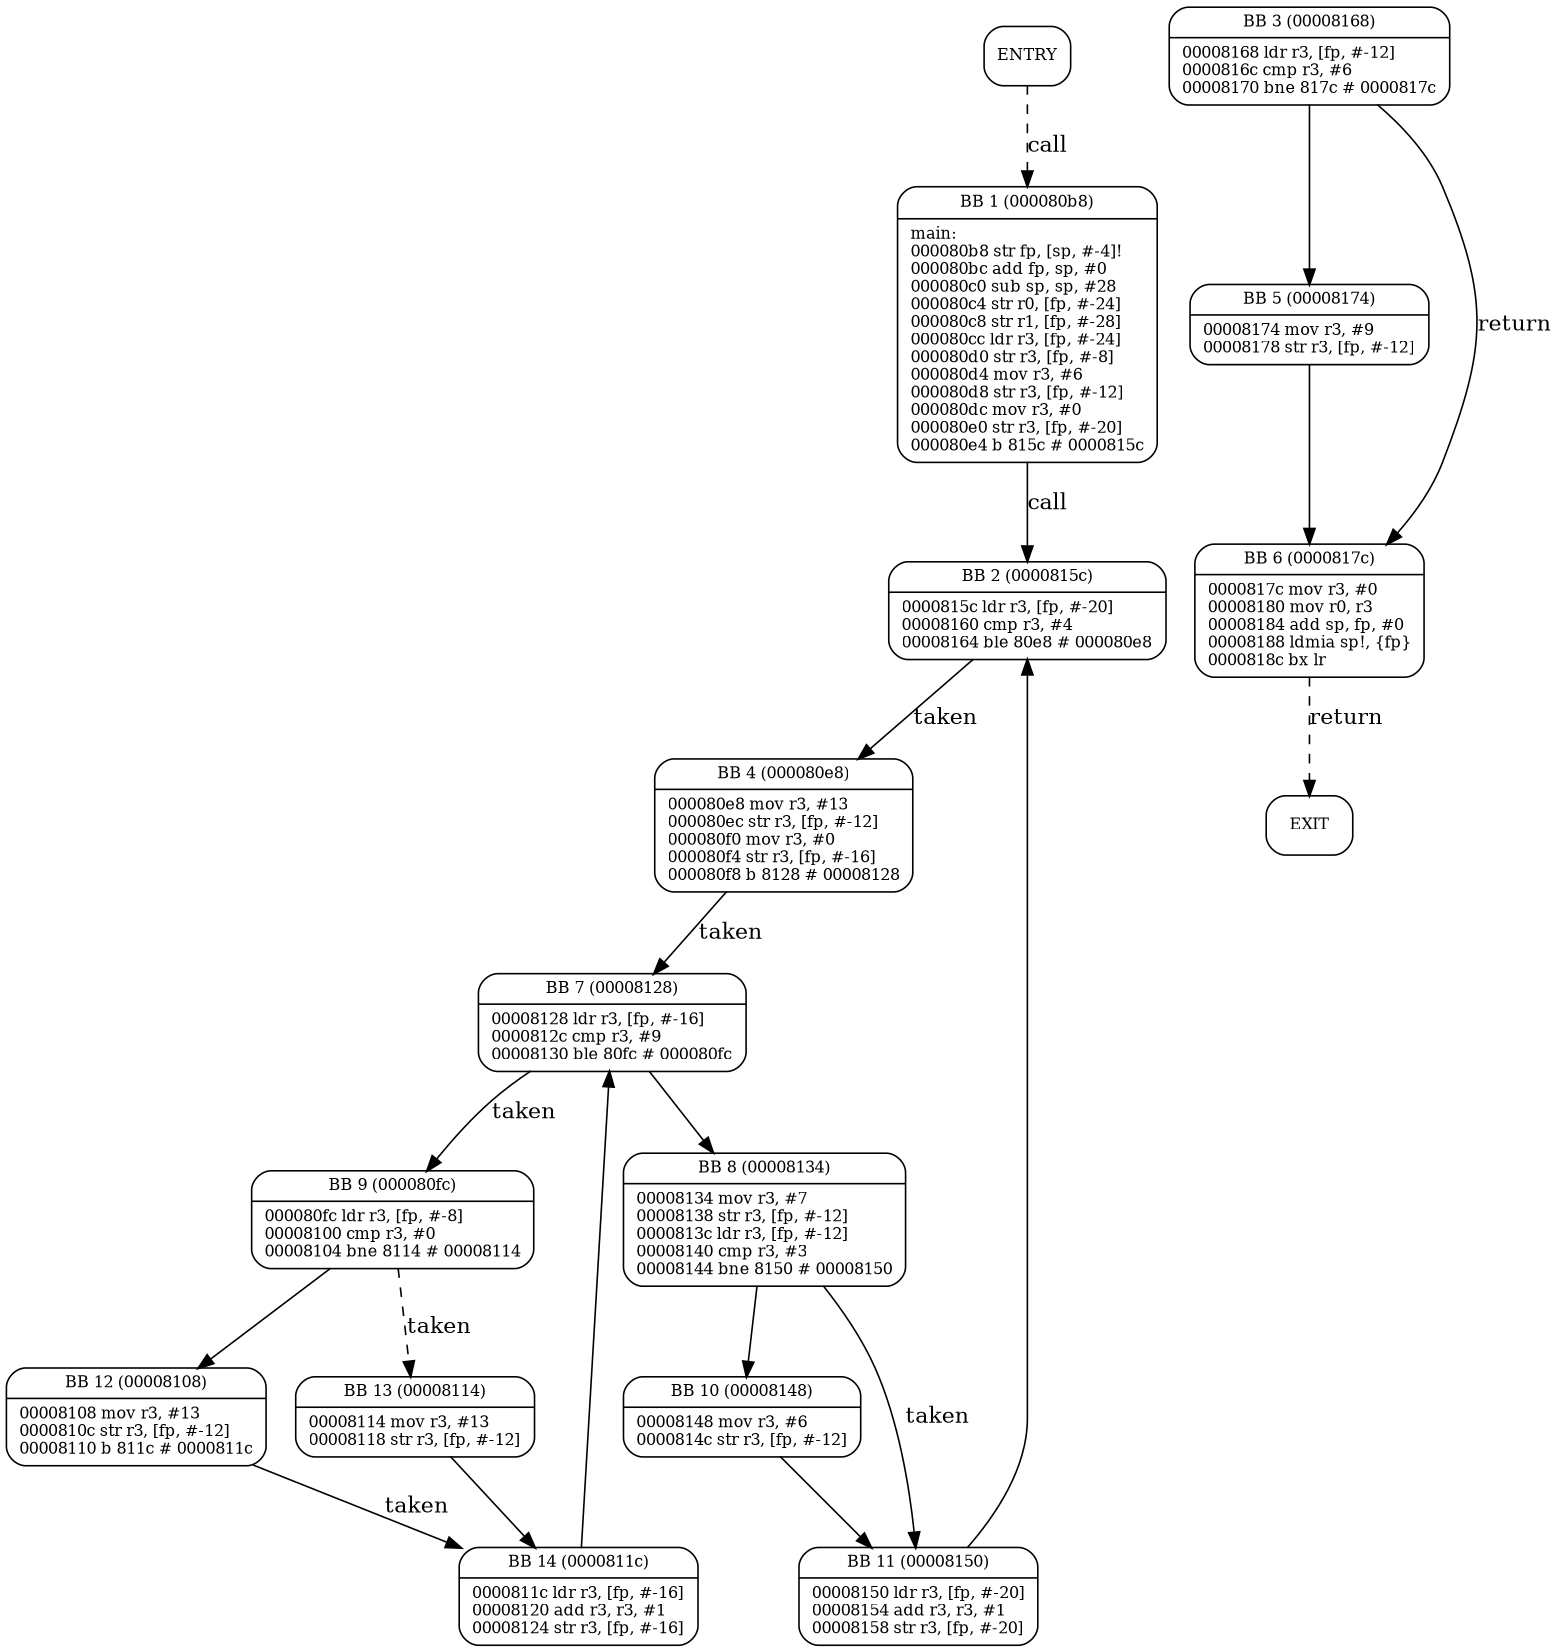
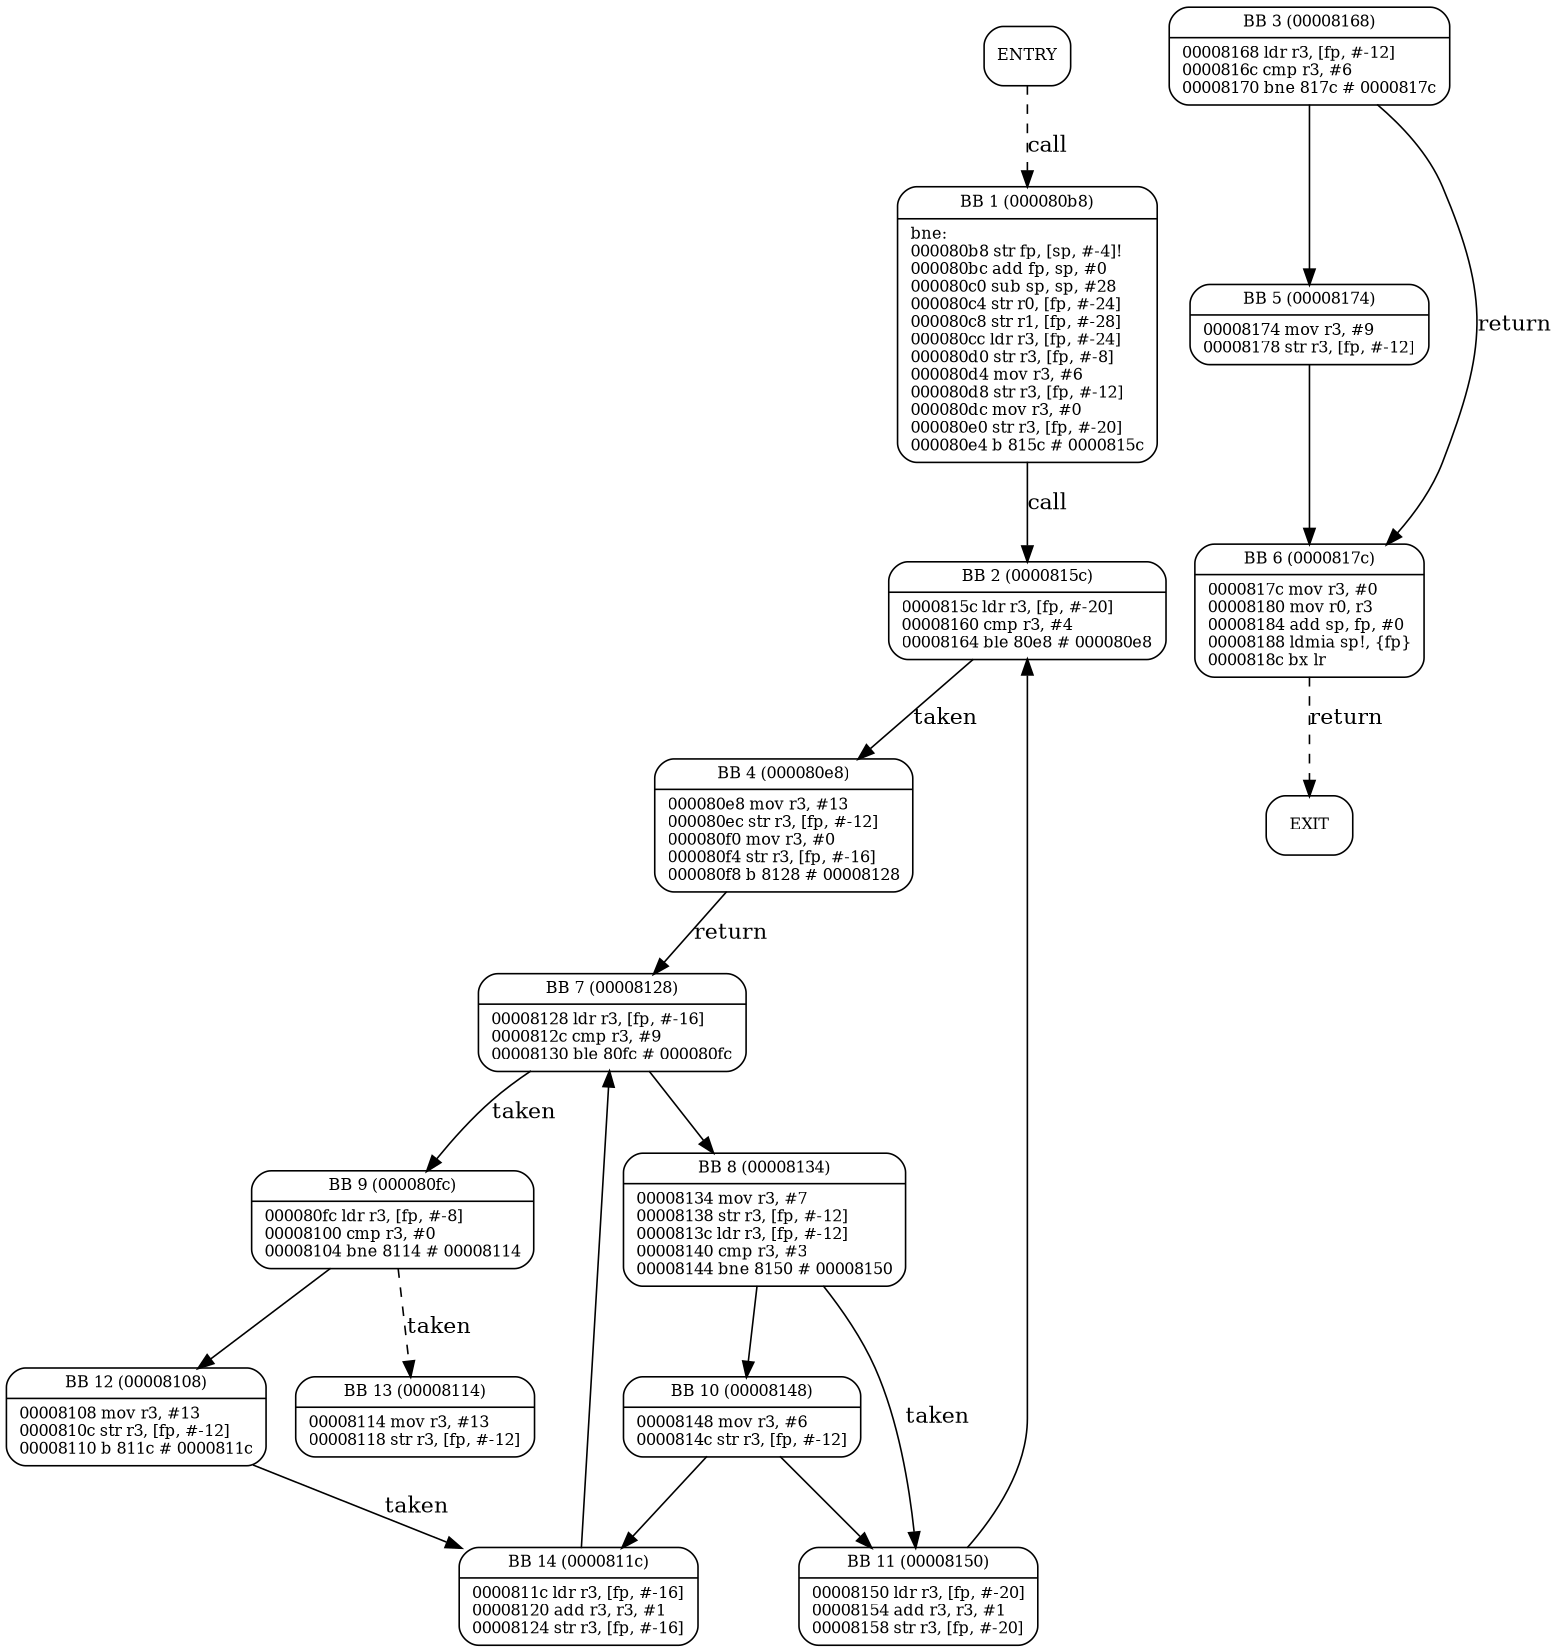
(934, 234) -> (929, 234)
(731, 933) -> (731, 933)
(487, 1496) -> (670, 1496)
